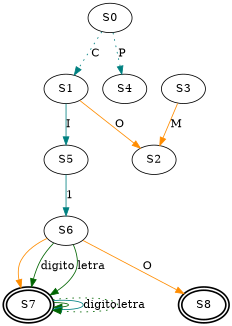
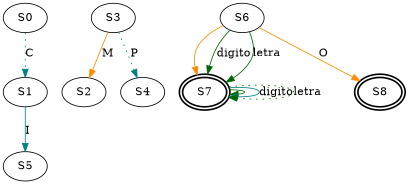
(117, 49) -> (126, 51)
(107, 122) -> none
(66, 191) -> none
